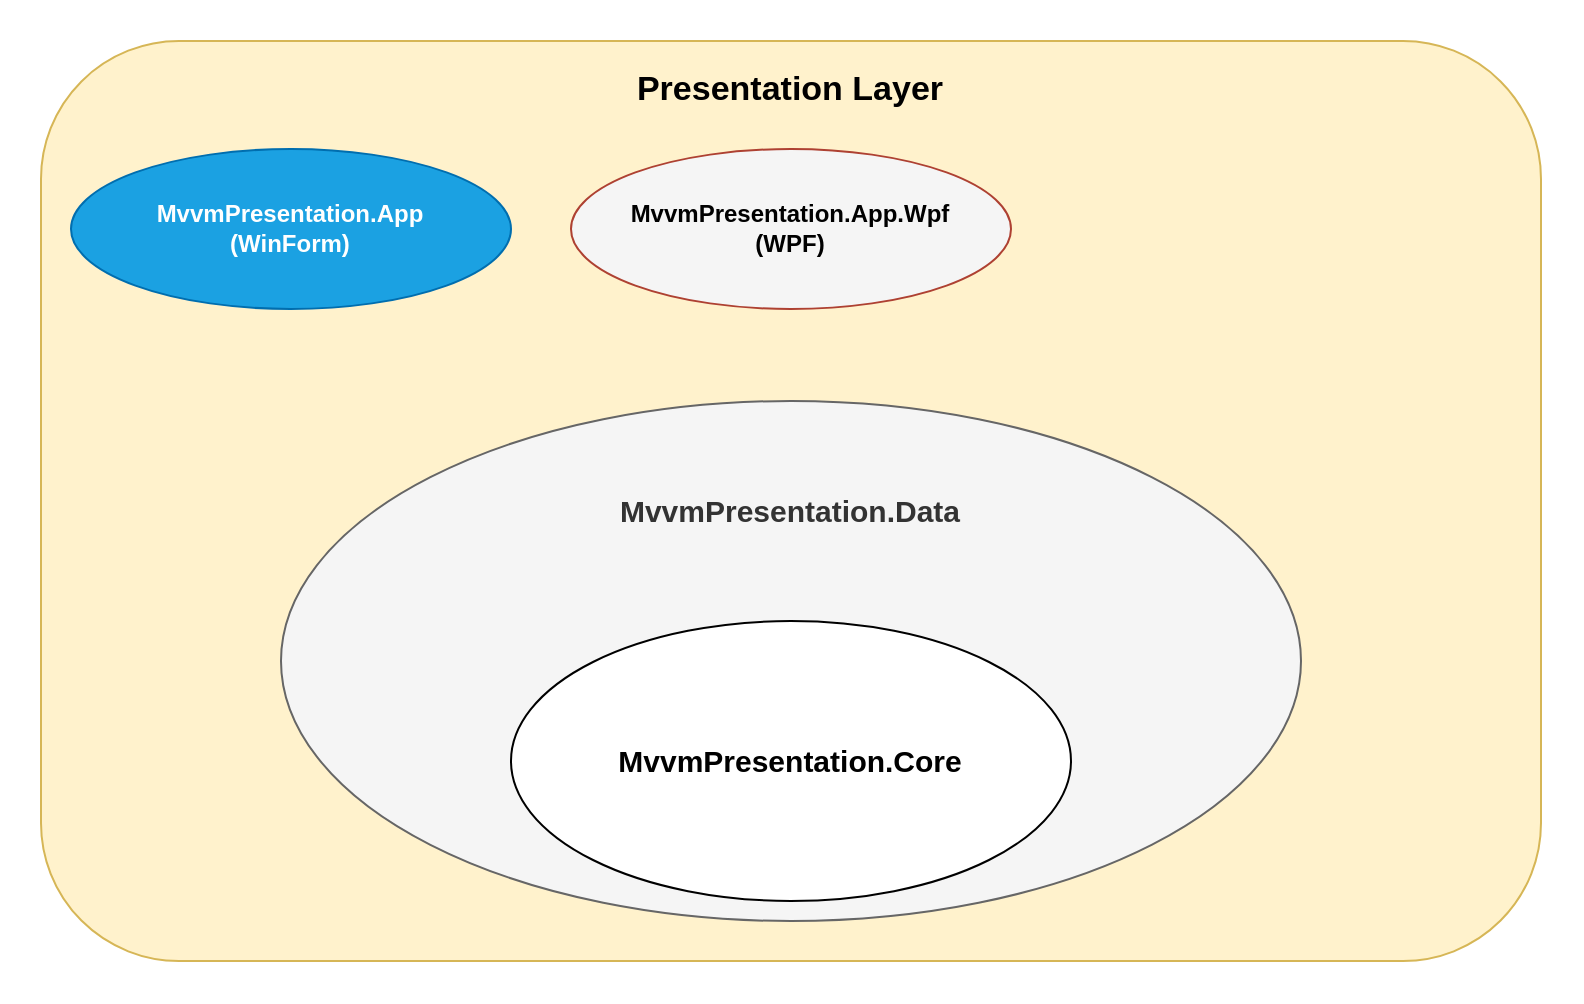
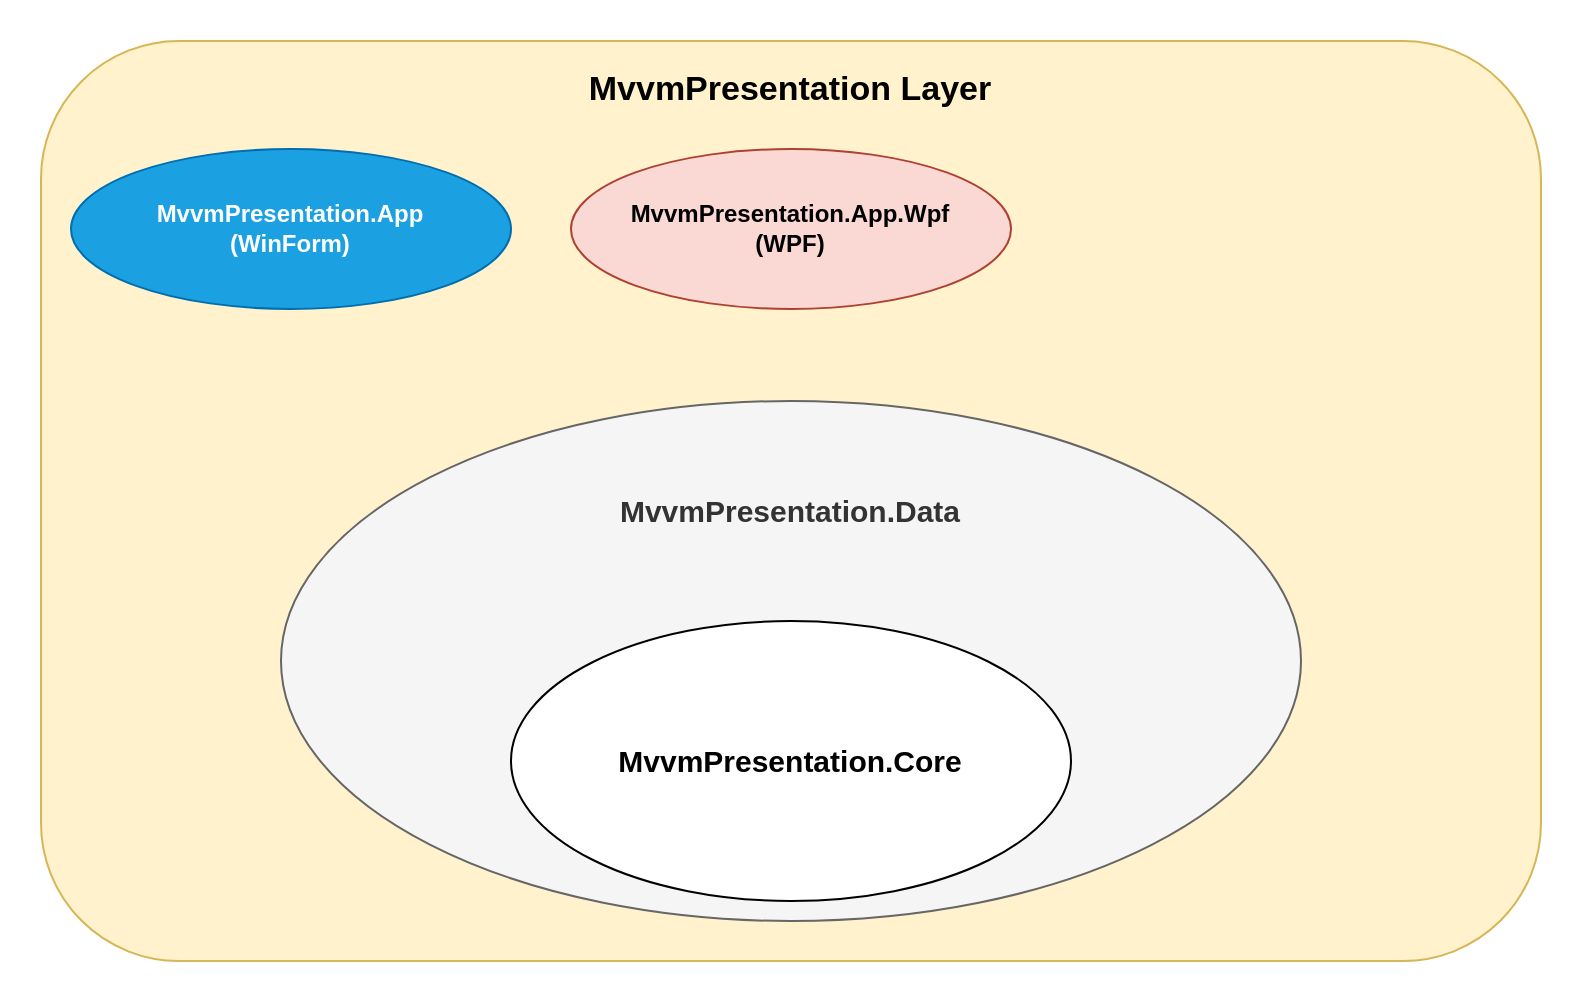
(791, 91) -> (791, 91)
(791, 229) -> (791, 229)
